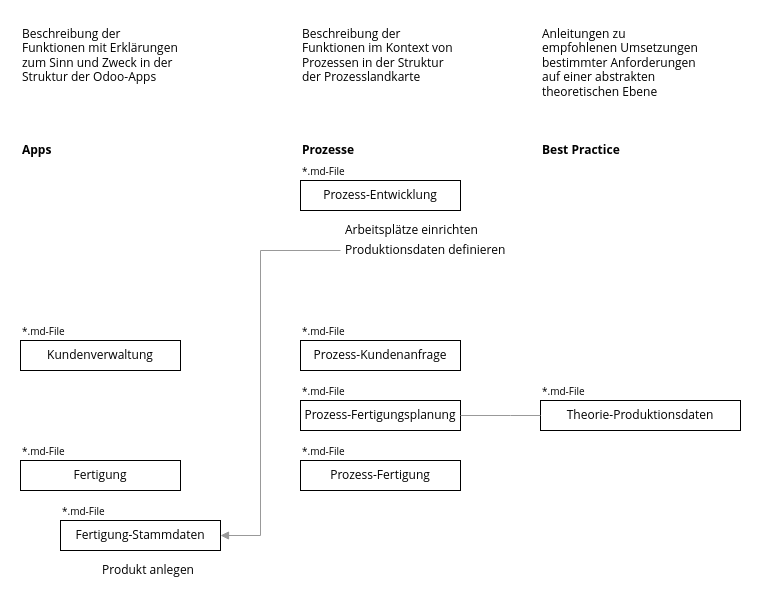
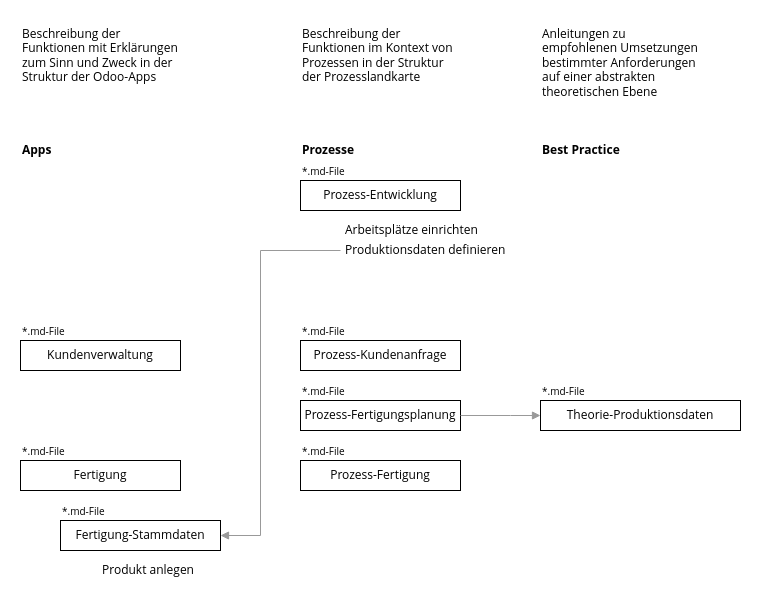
(535, 416) -> (531, 416)
